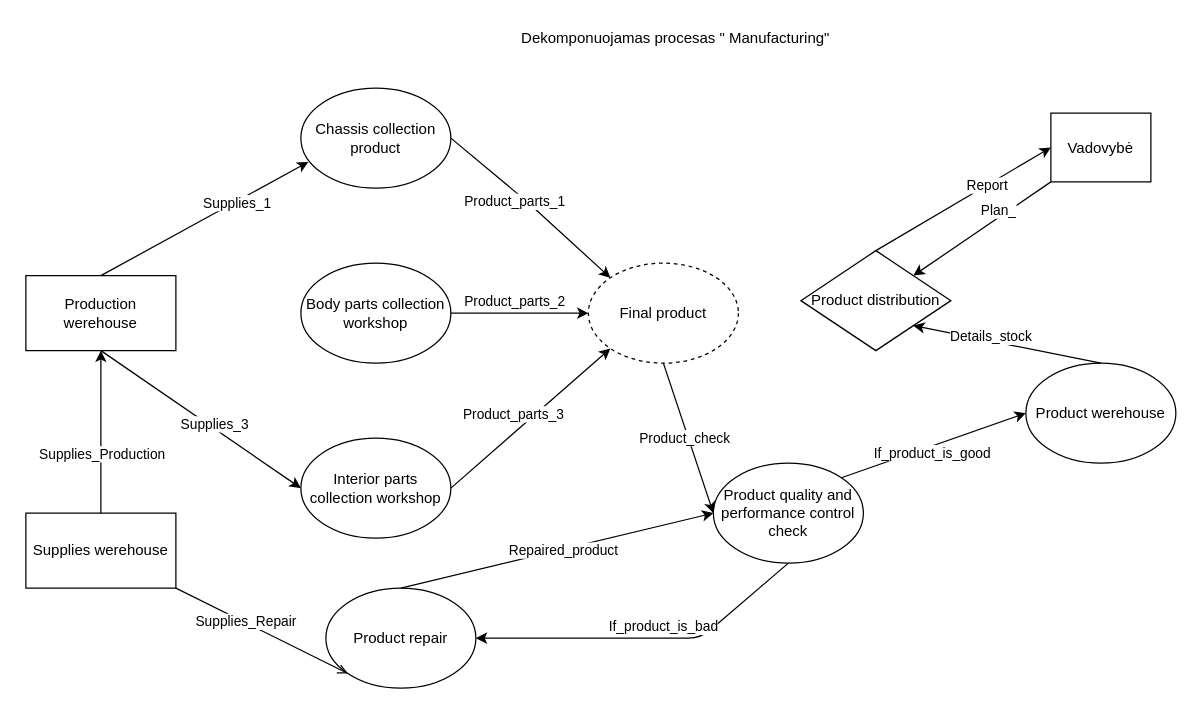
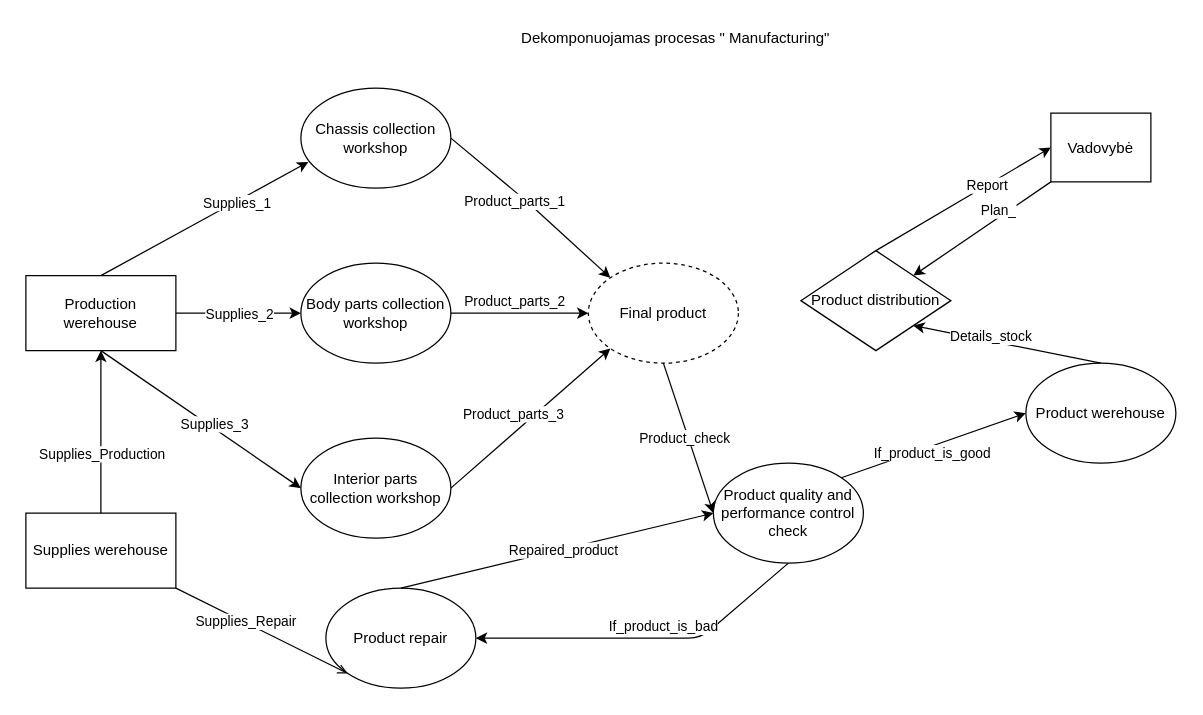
(376, 138) -> (376, 138)
none -> (234, 313)
